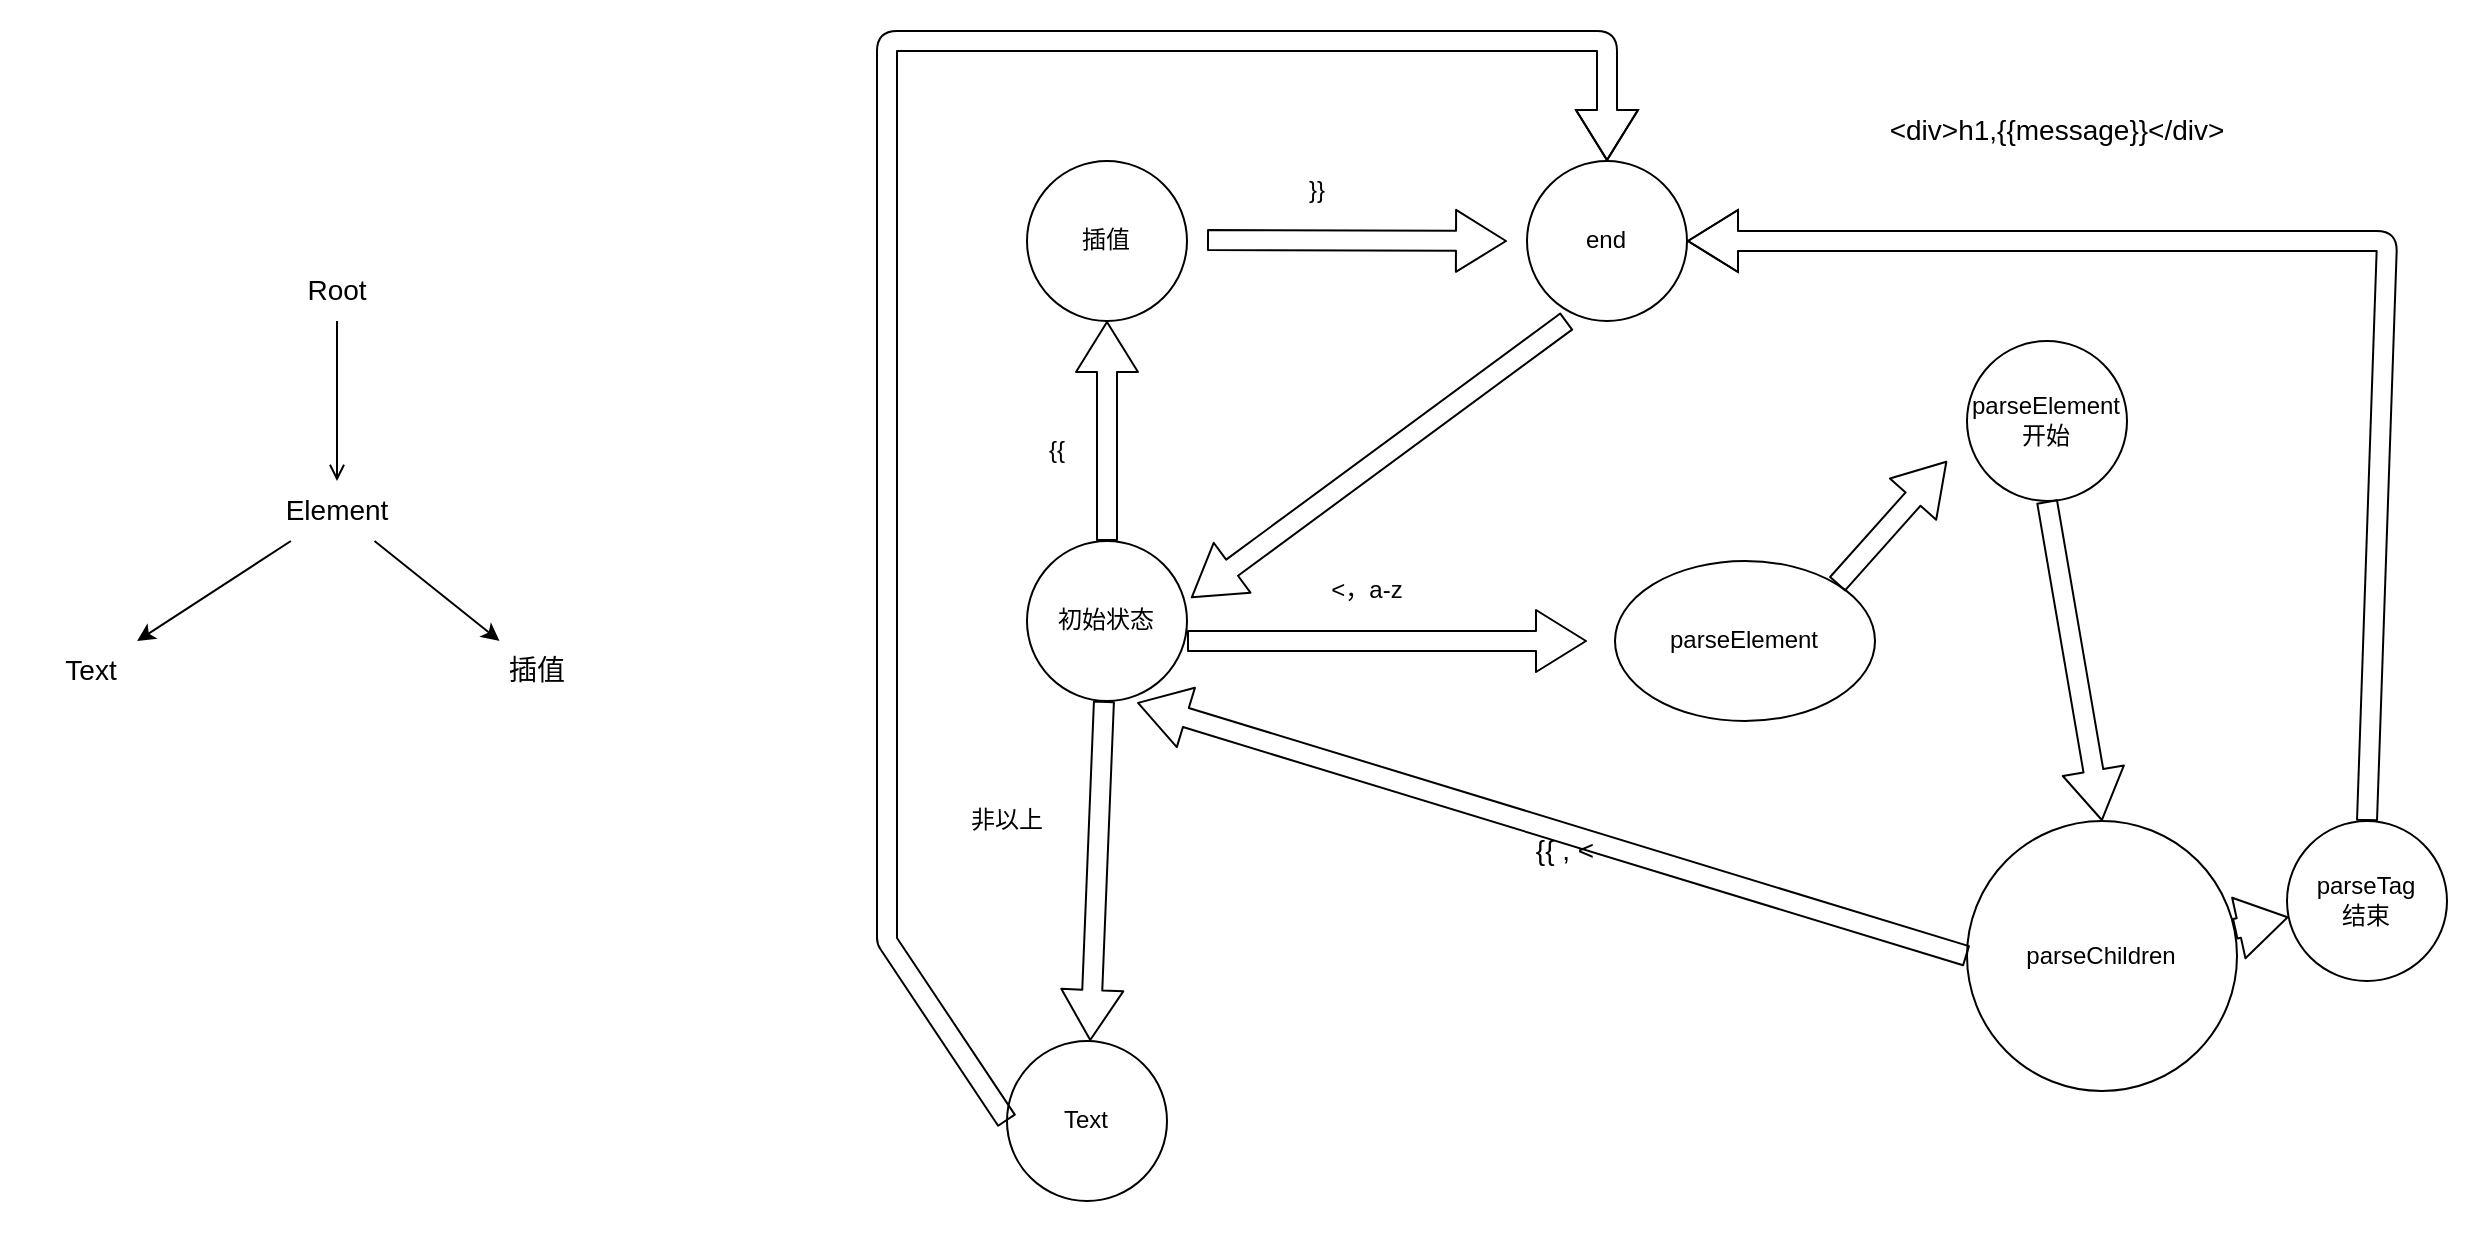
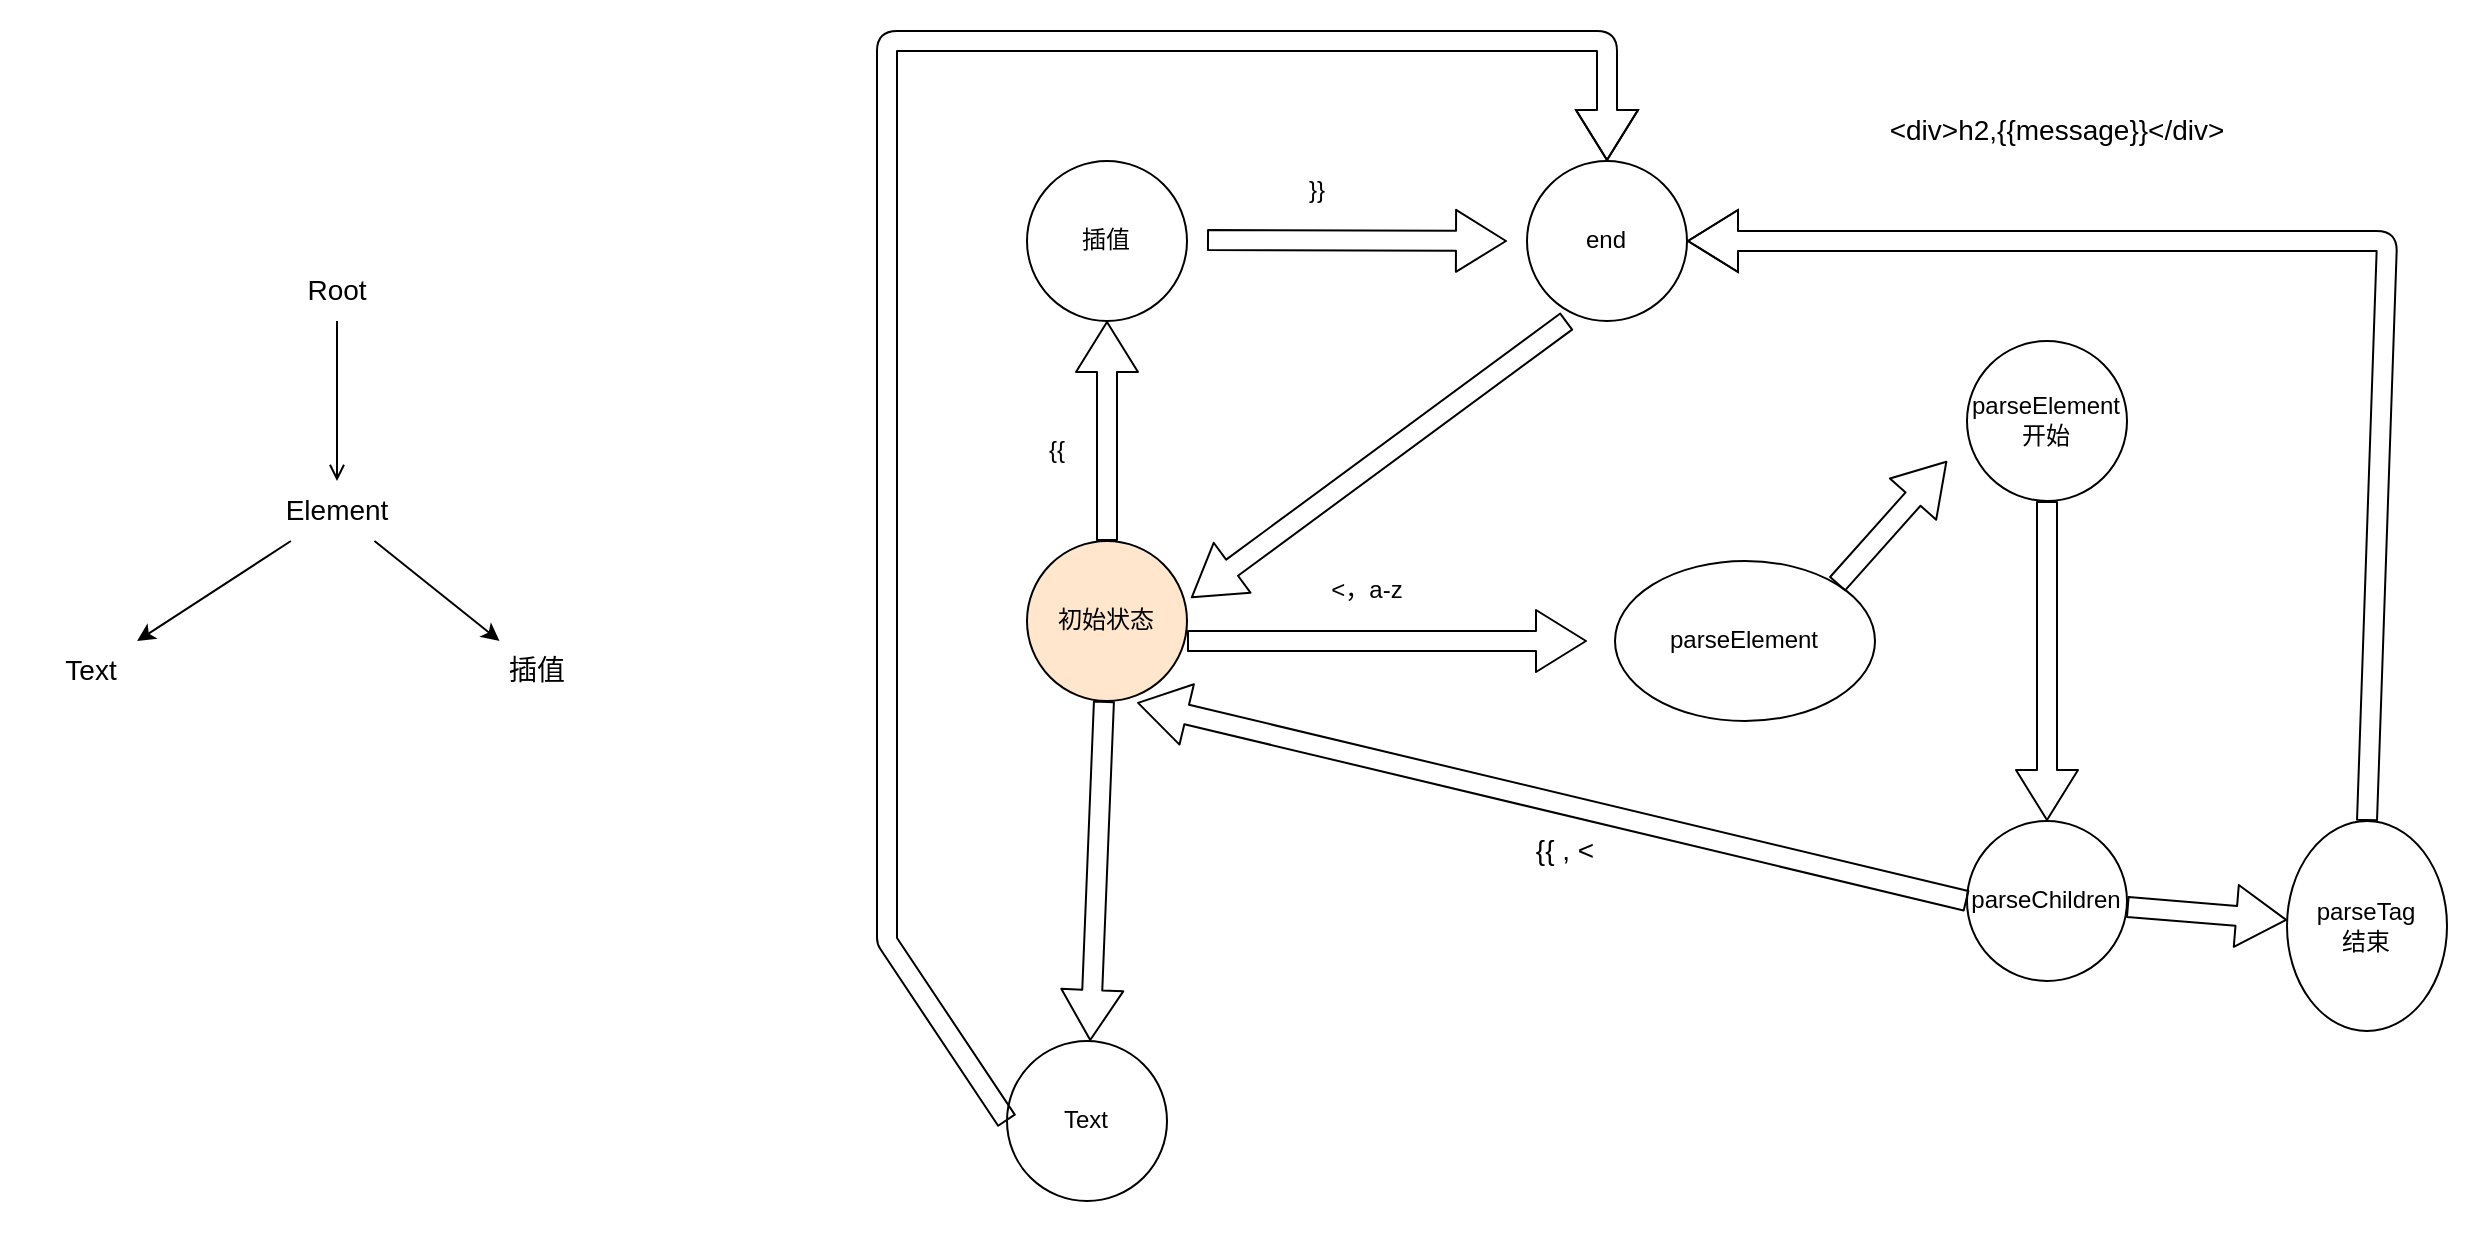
(2058, 131) -> (2058, 131)
(1107, 621) -> (1107, 621)
(1007, 821) -> none
(2367, 901) -> (2367, 926)
(2102, 956) -> (2047, 901)
